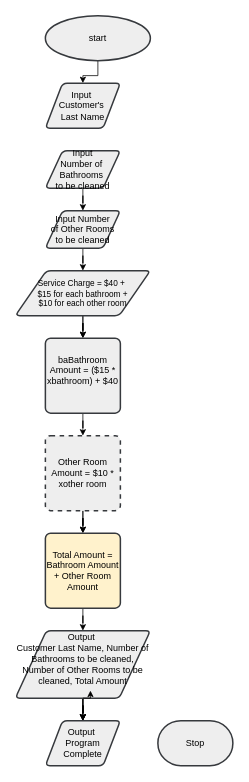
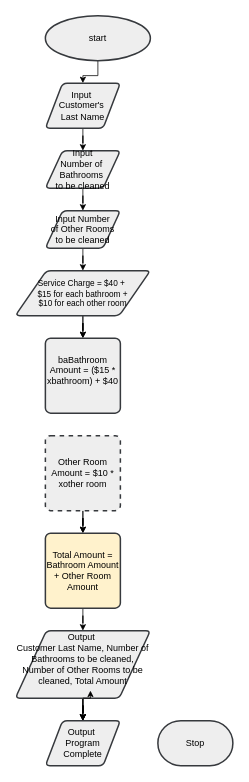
none -> (83, 140)
(83, 425) -> none
